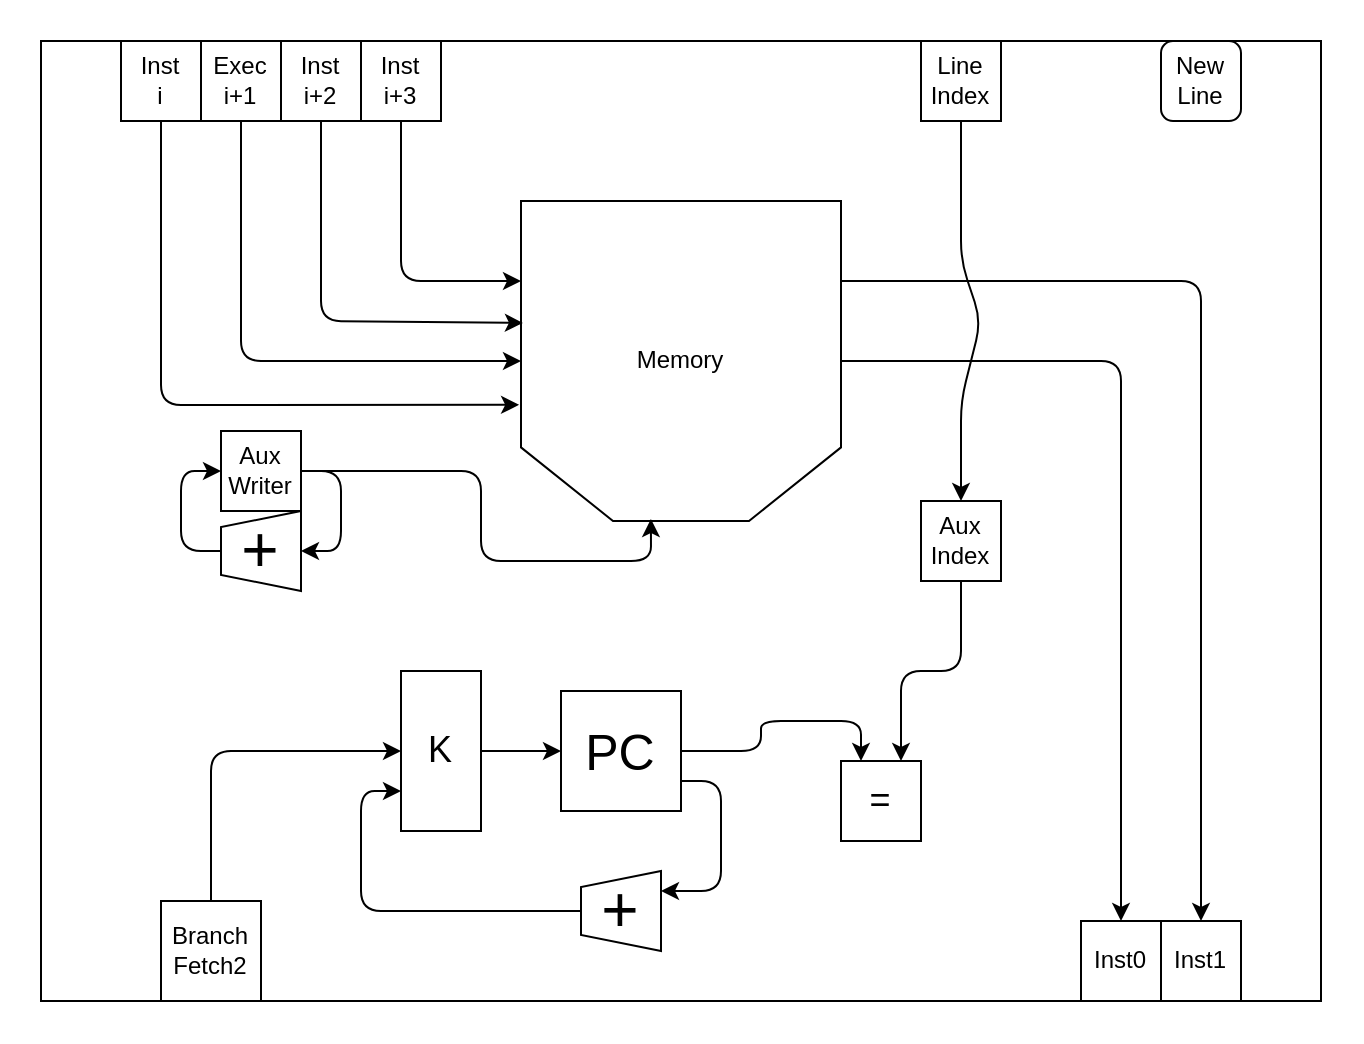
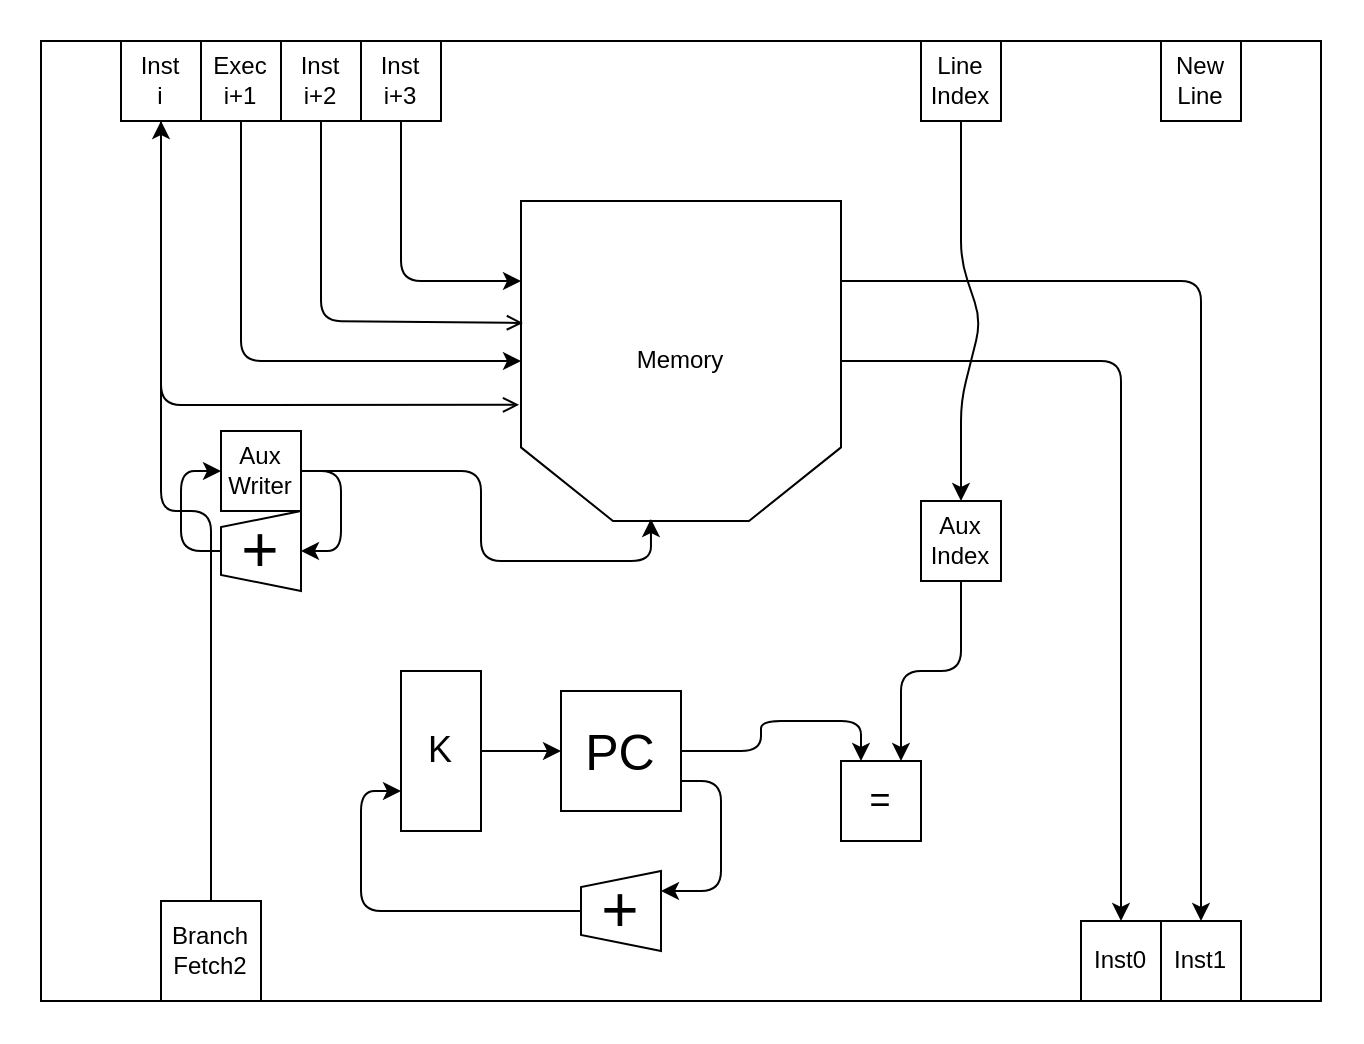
(1201, 81) -> (1201, 81)
(508, 323) -> (511, 323)
(504, 405) -> (507, 405)
(298, 751) -> (211, 570)
